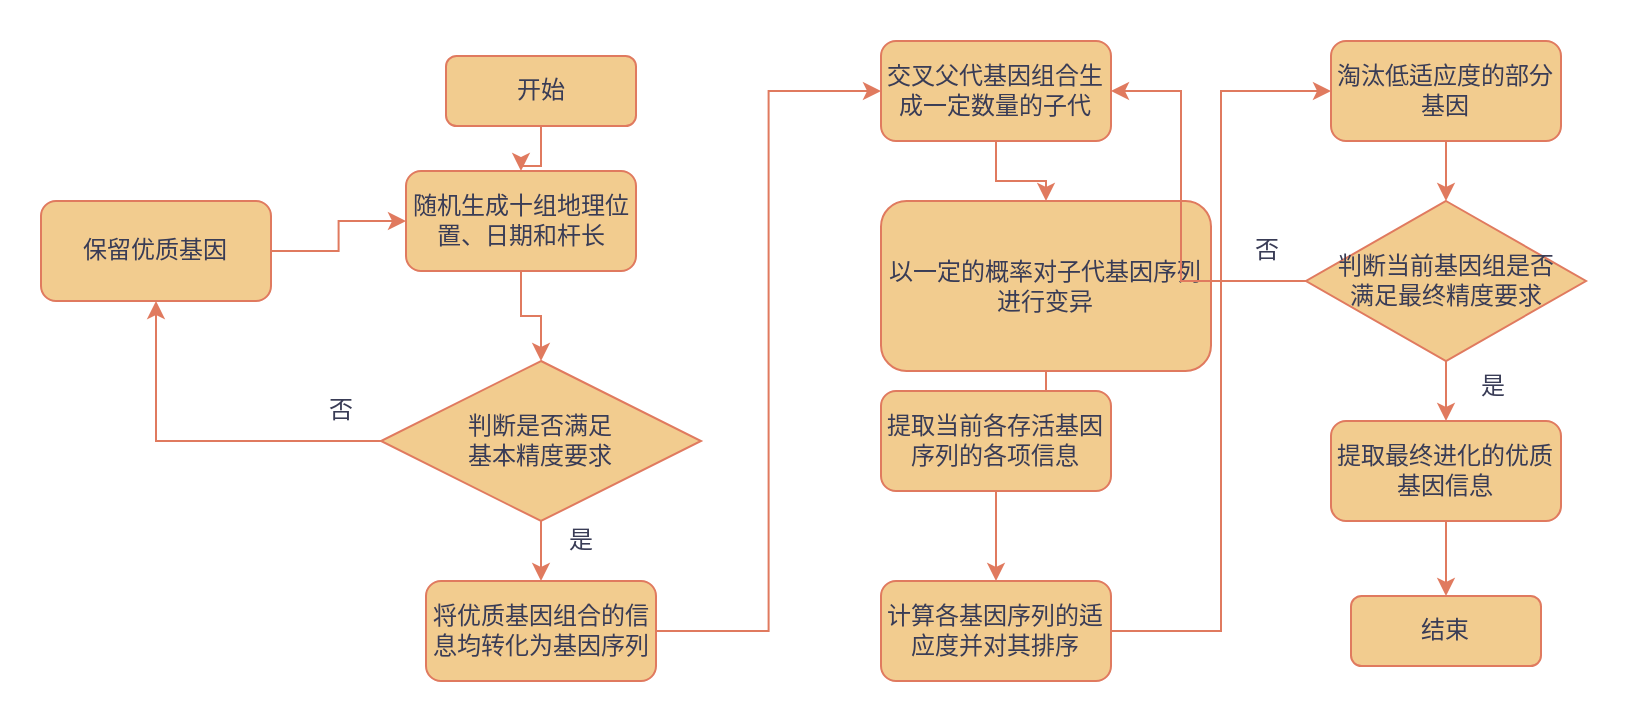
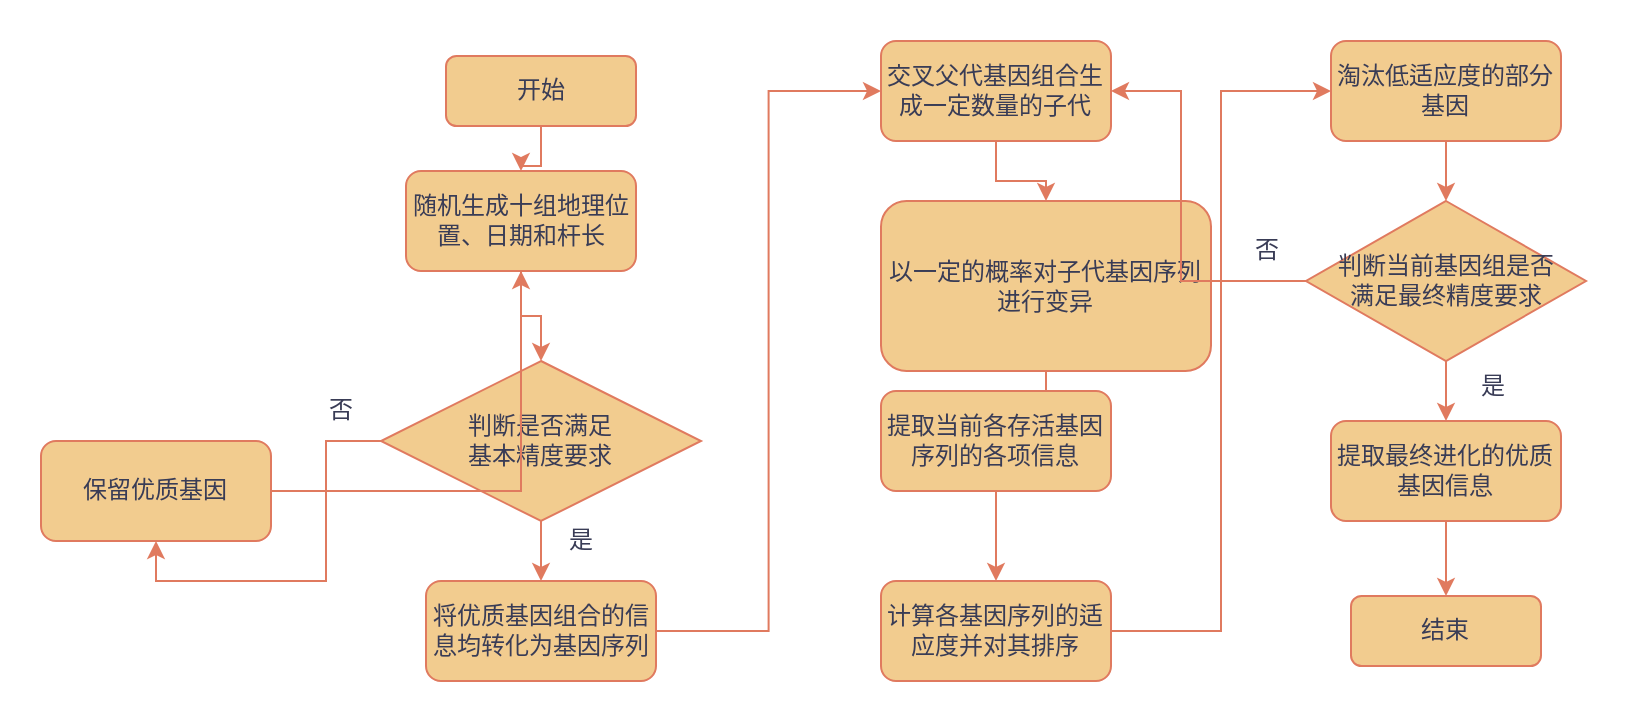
(156, 251) -> (156, 491)
